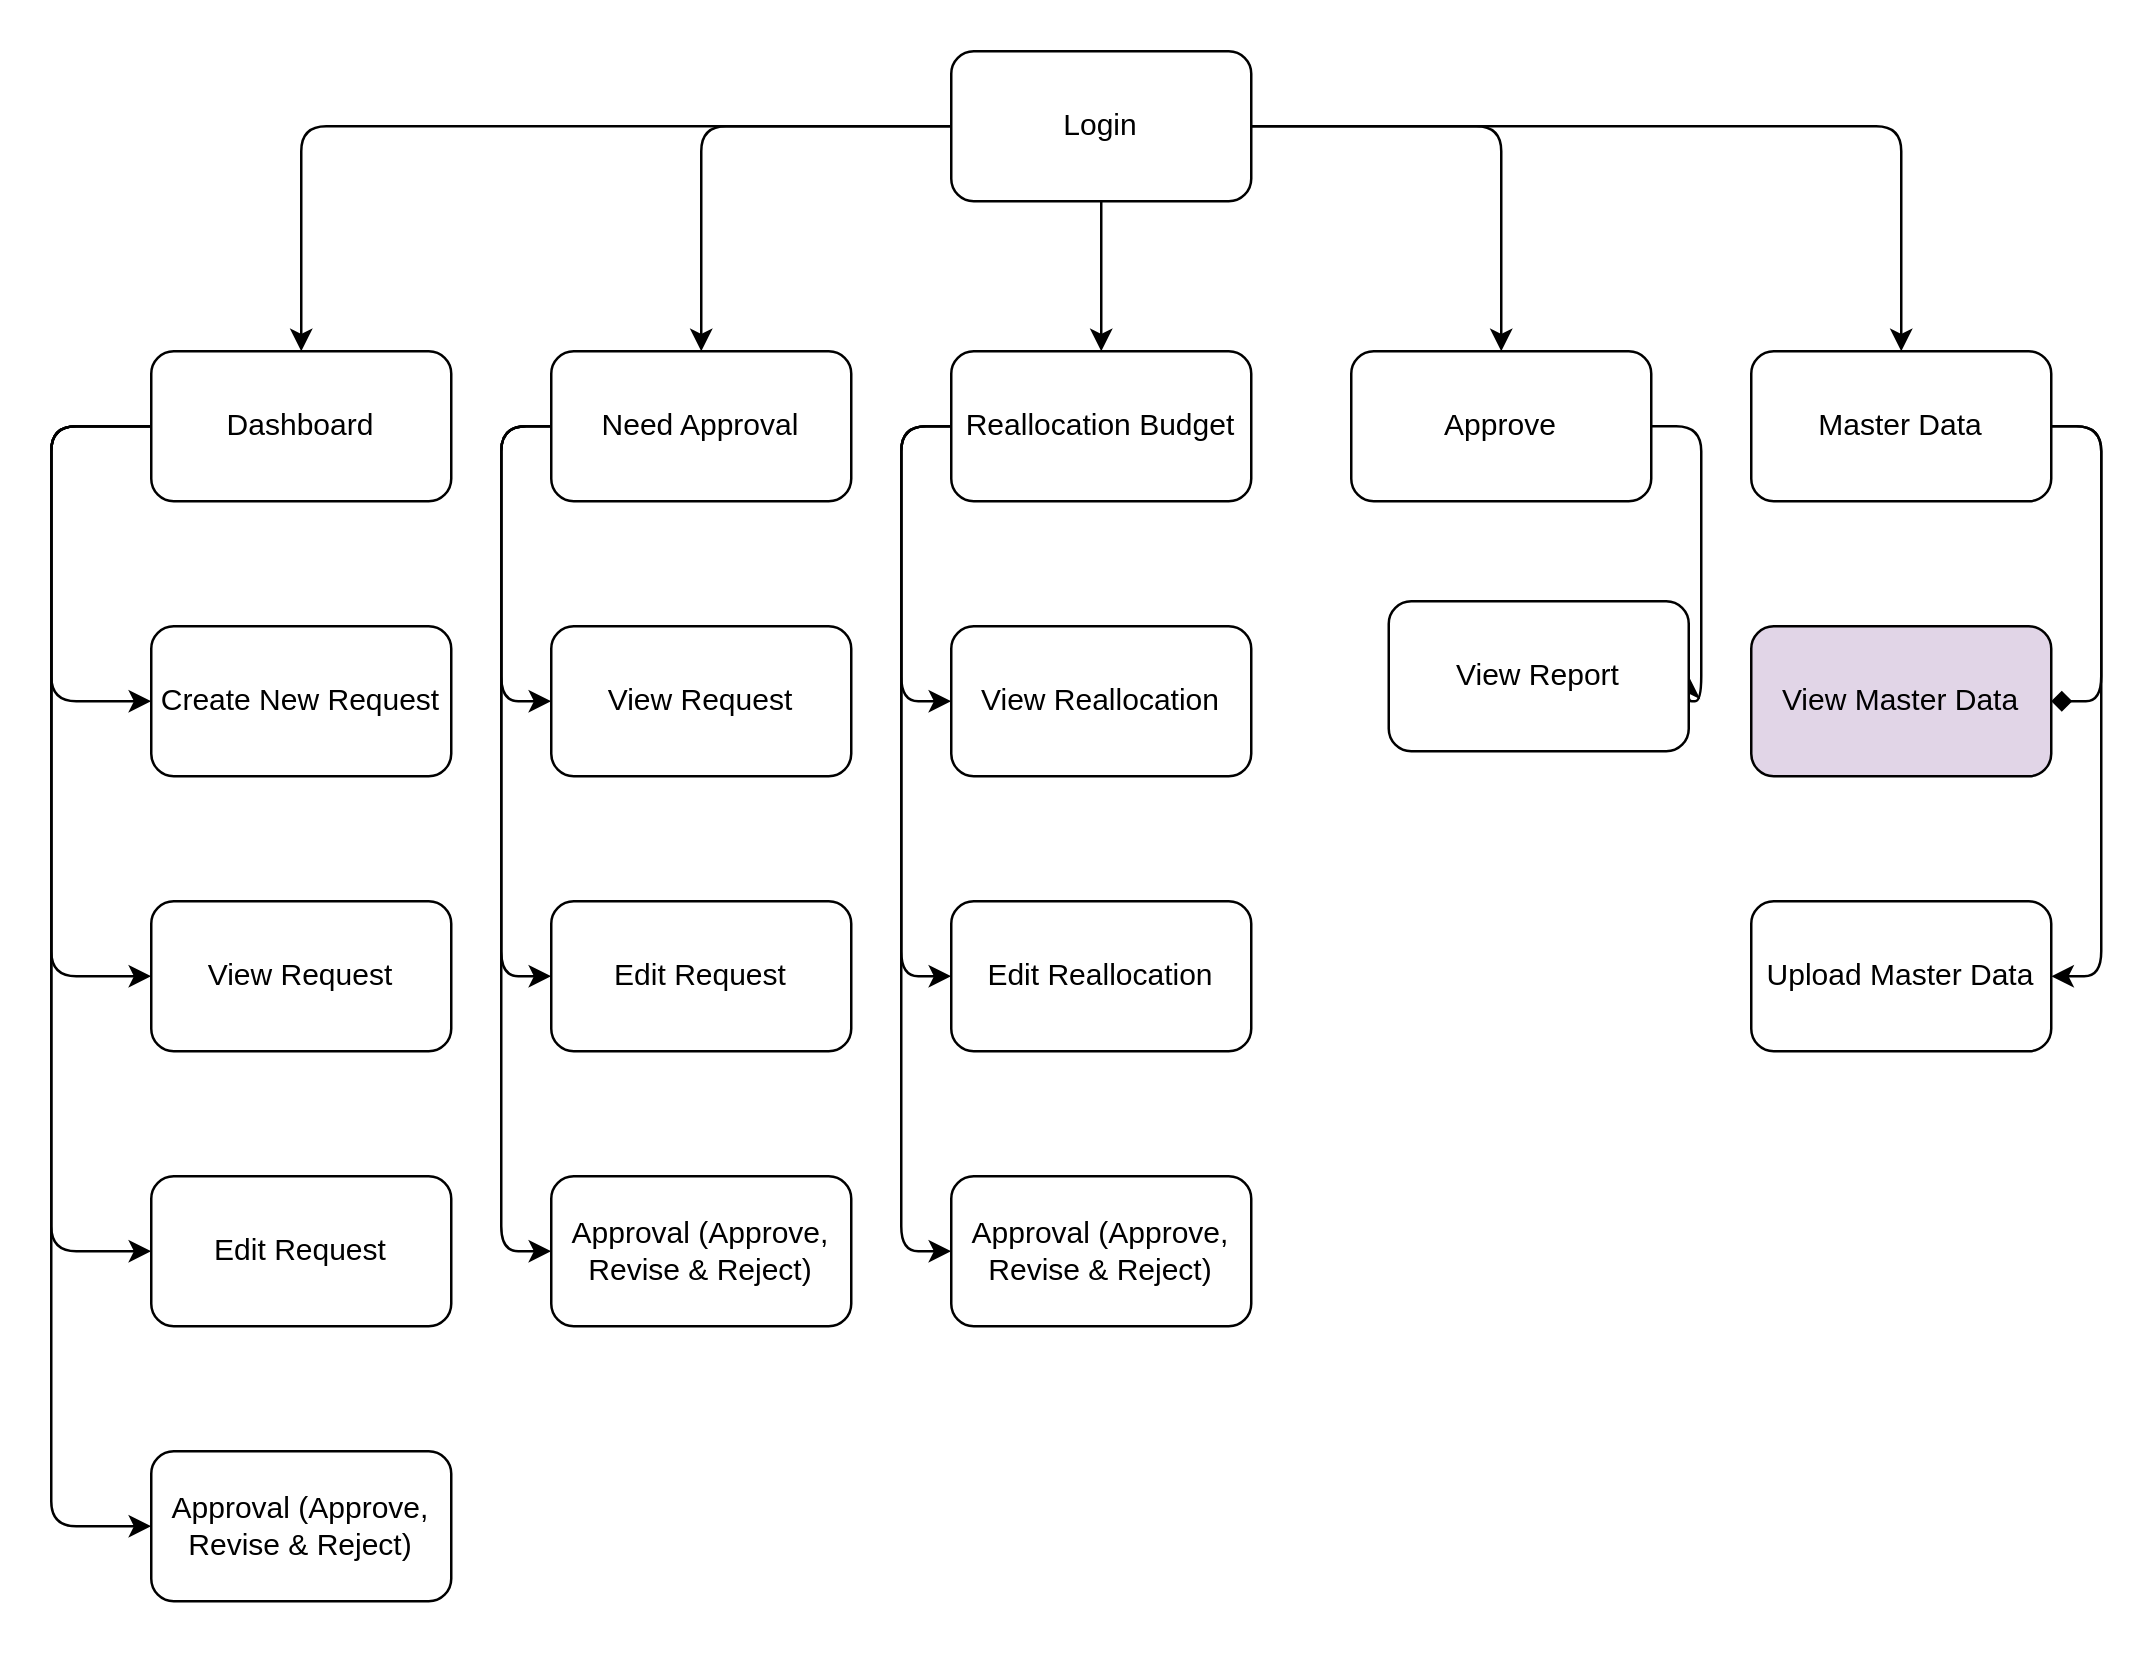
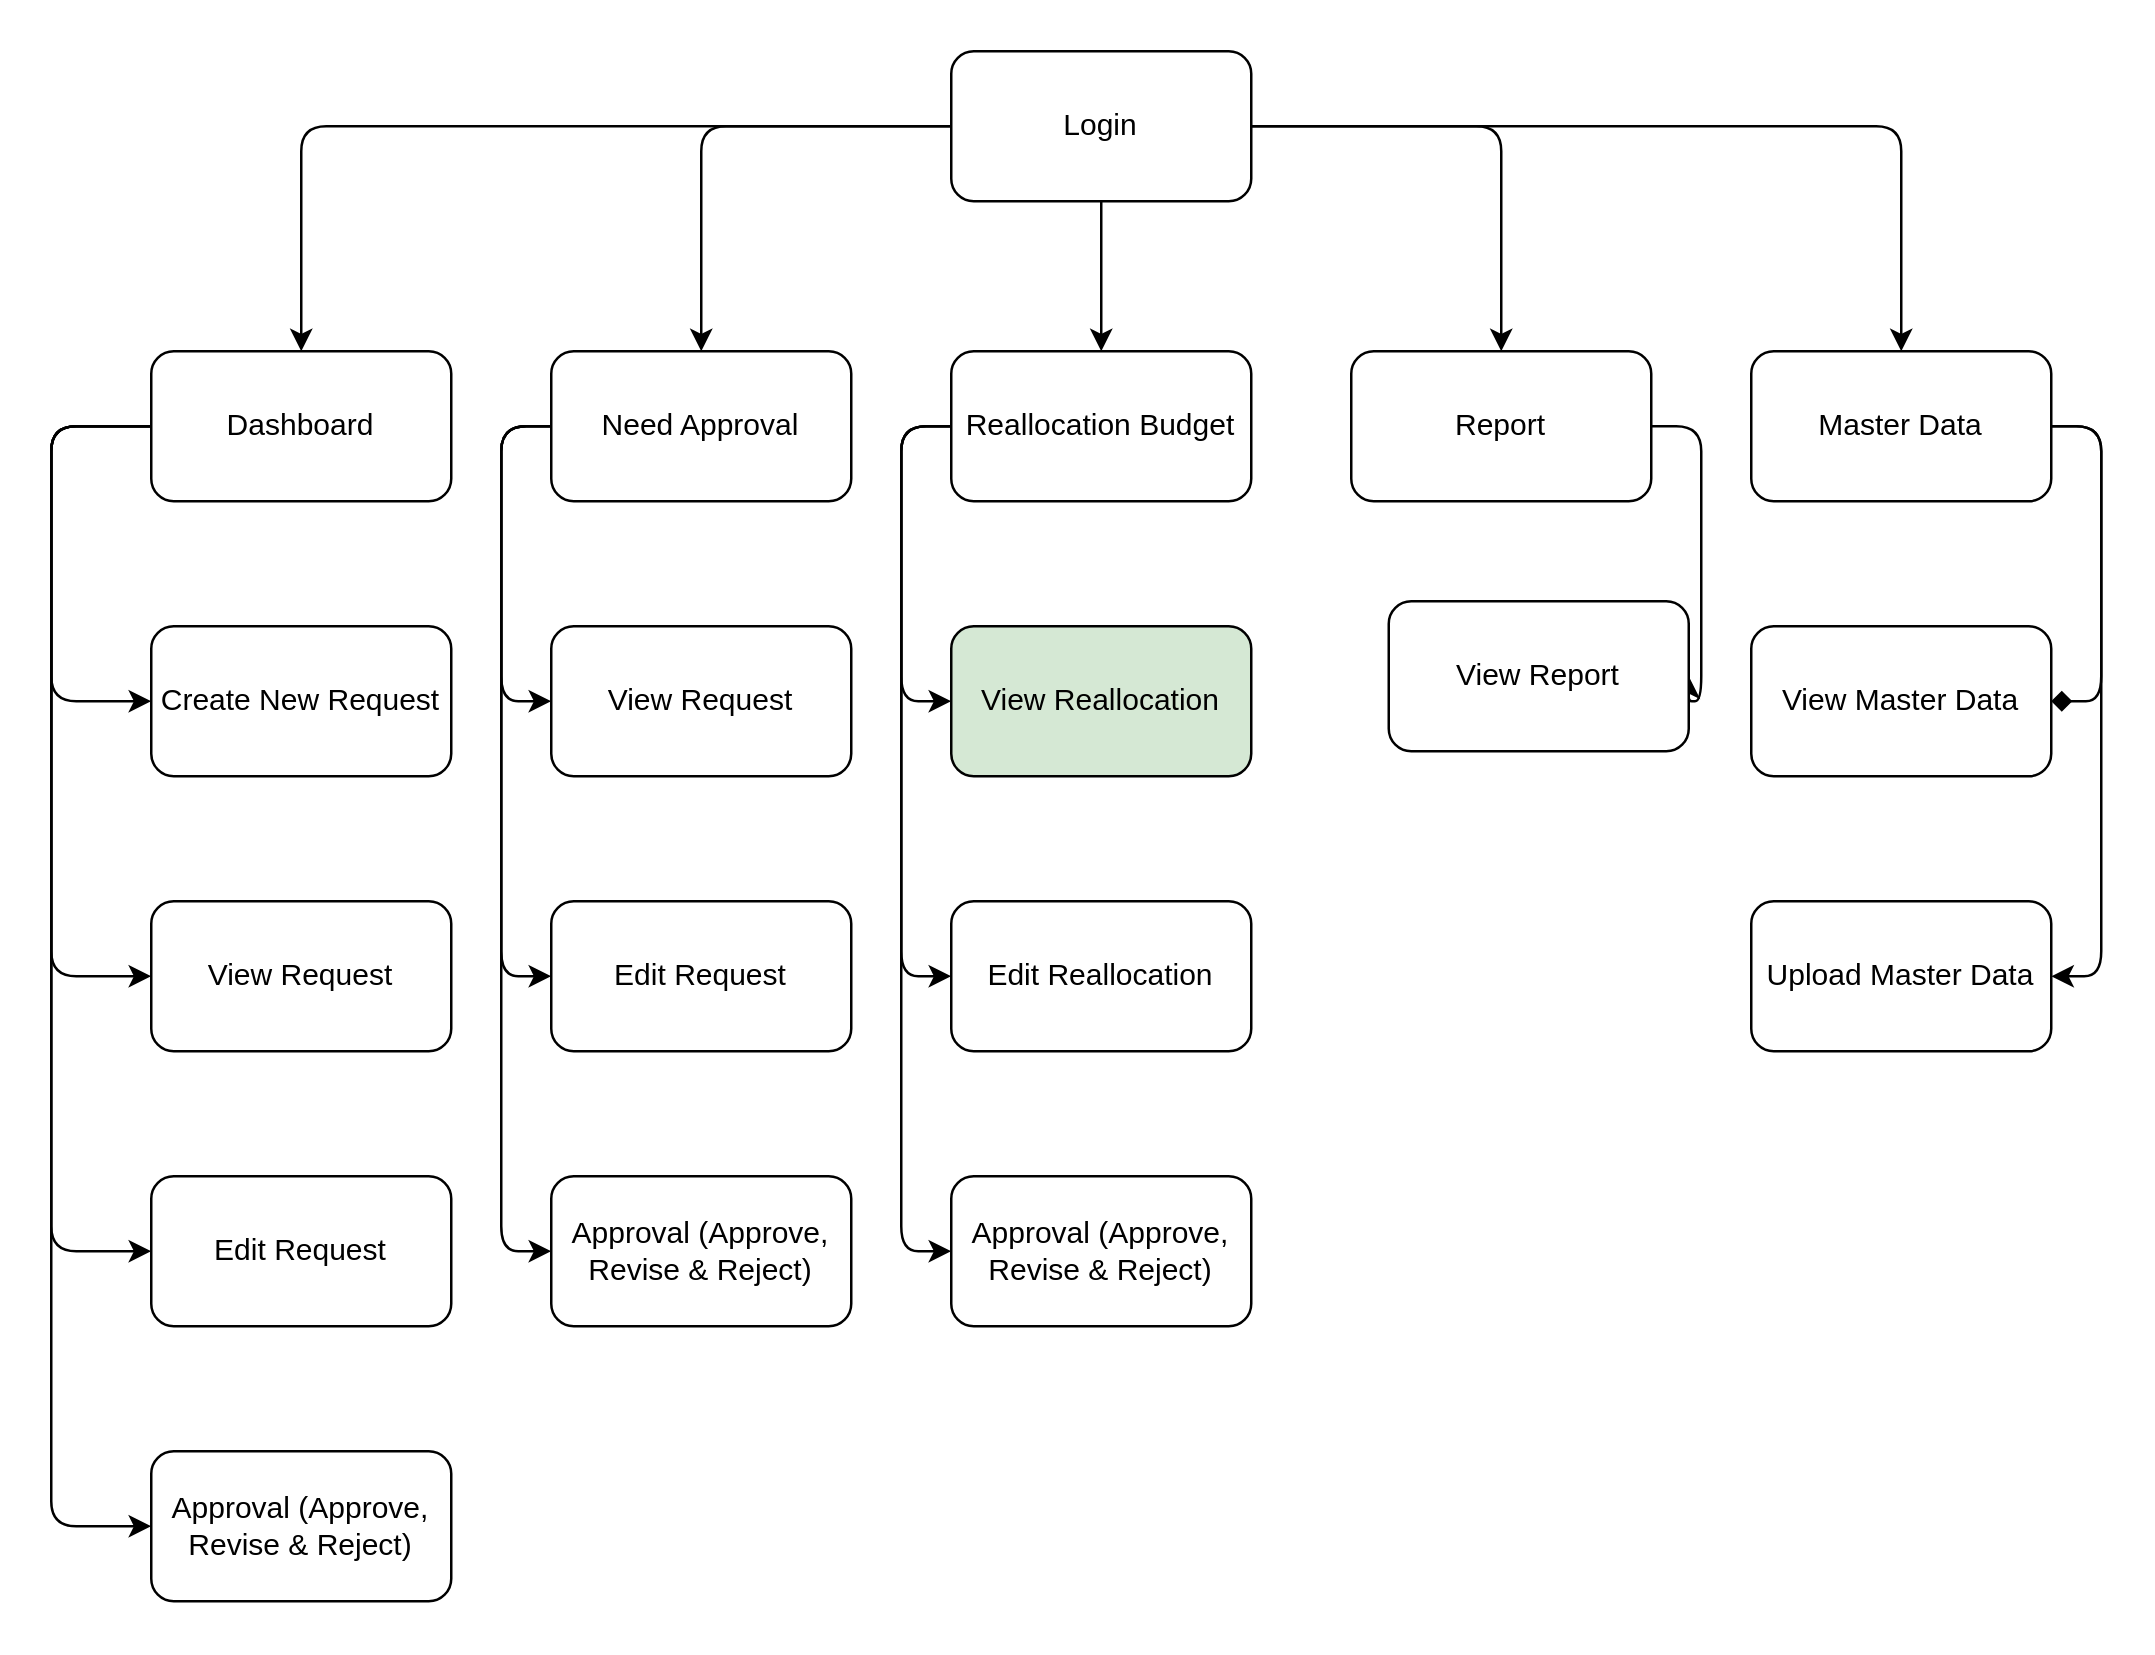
(1501, 426) -> (1501, 426)
(1101, 701) -> (1101, 701)
(1901, 701) -> (1901, 701)
